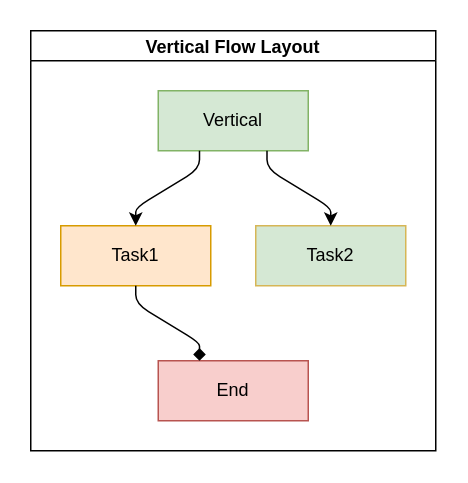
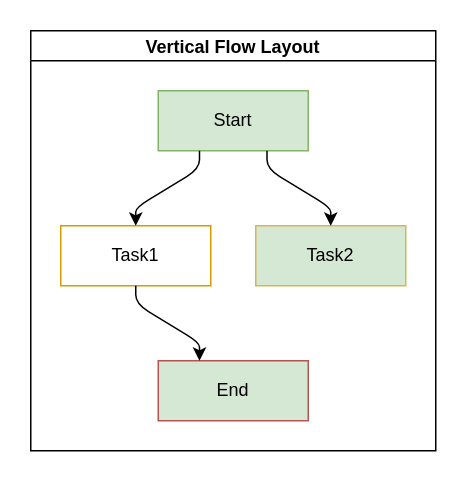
(233, 121) -> (233, 121)
(136, 256) -> (136, 256)
(200, 348) -> (200, 349)
(233, 391) -> (233, 391)
